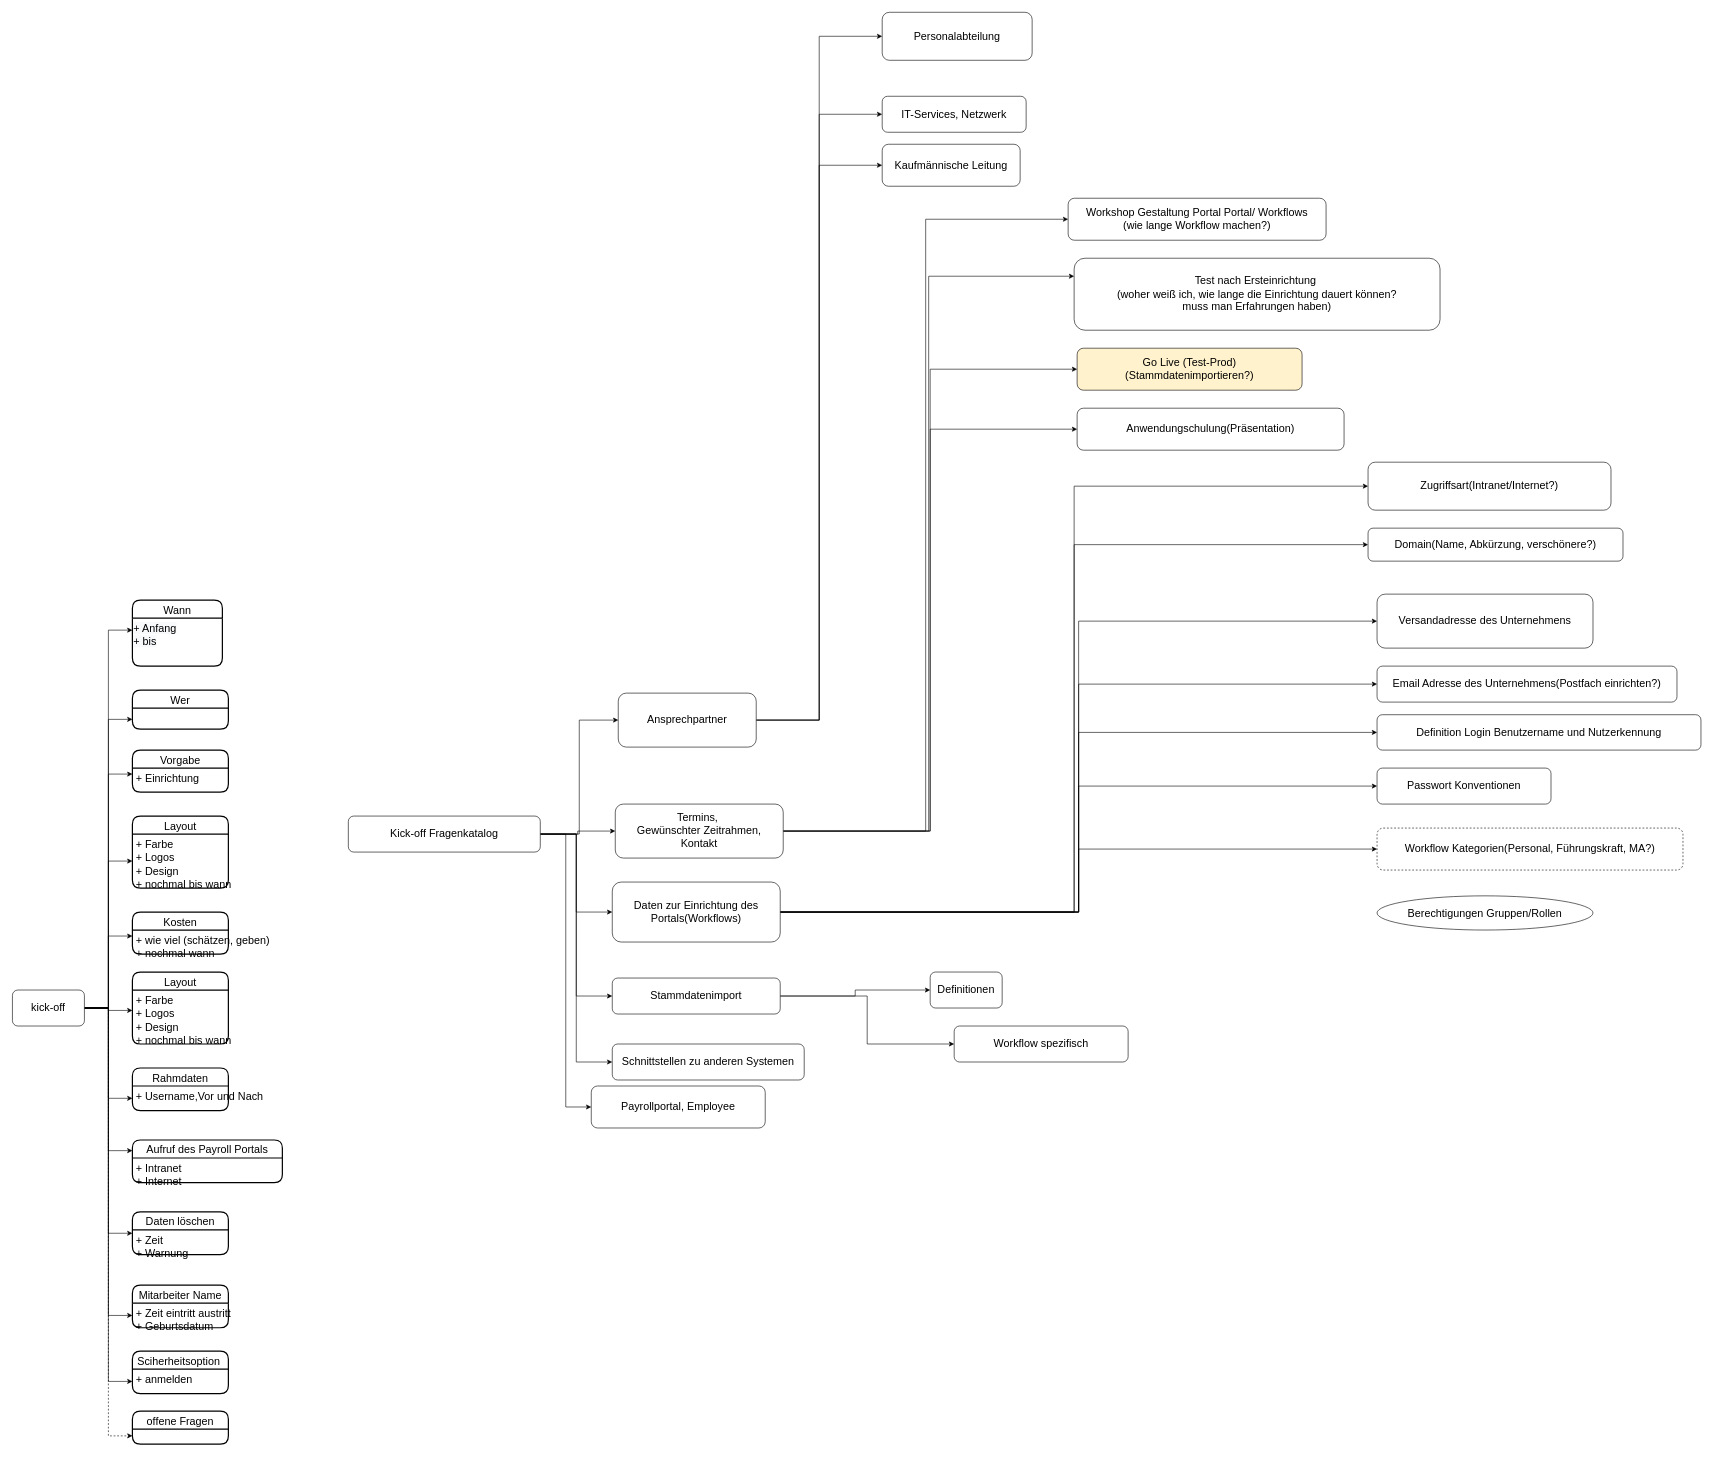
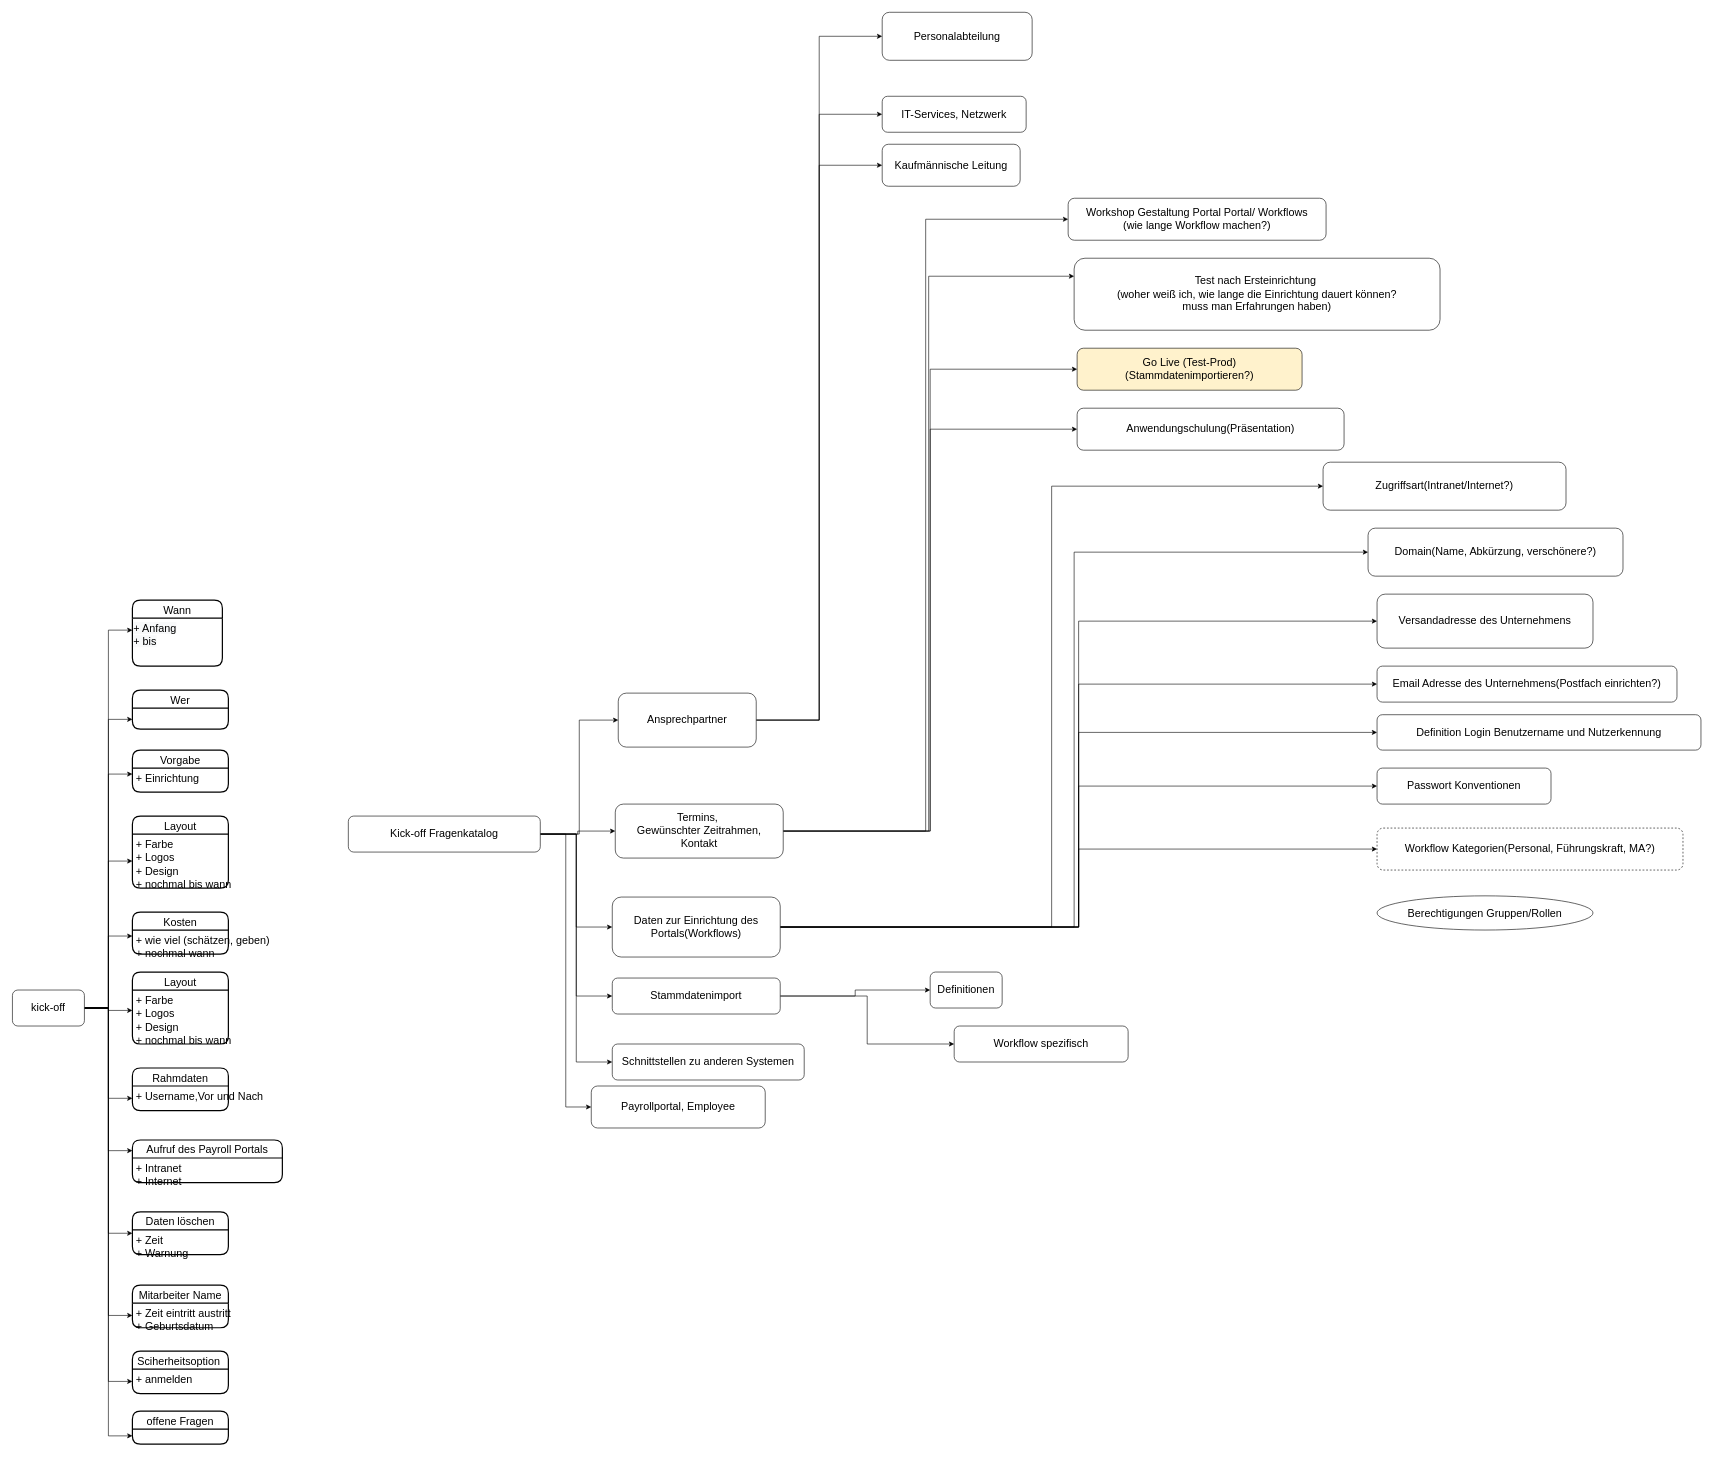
(1490, 486) -> (1445, 486)
(1496, 545) -> (1496, 552)
(696, 912) -> (696, 927)
(108, 1419) -> (108, 1419)
